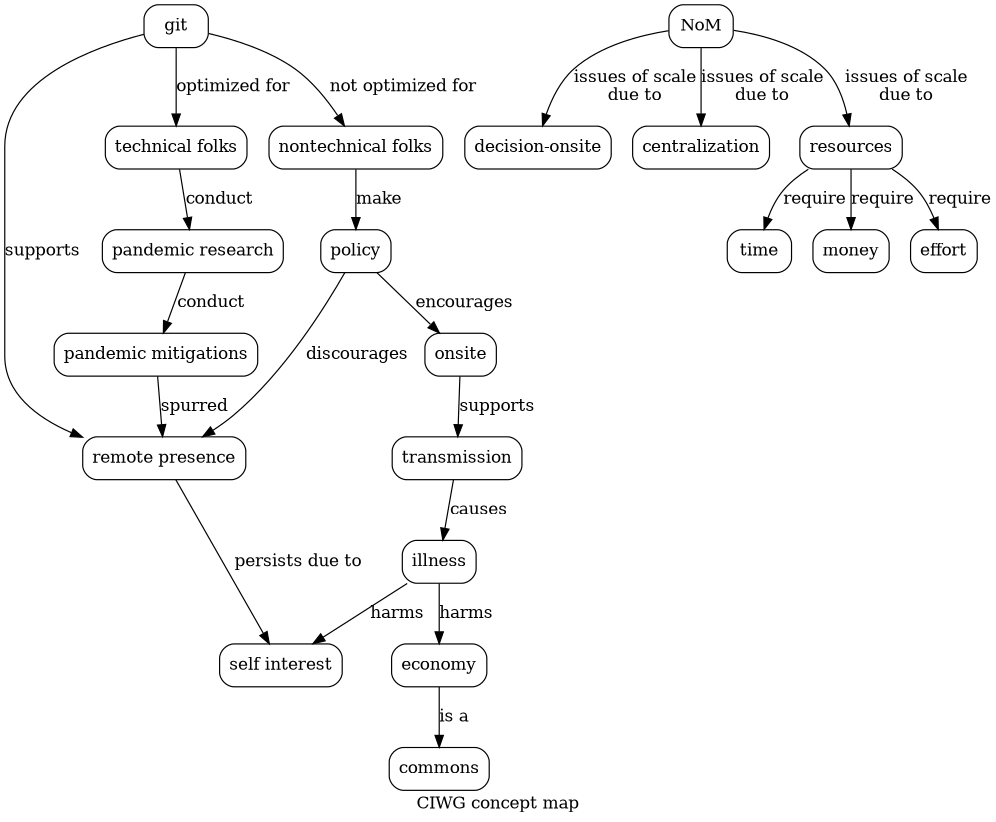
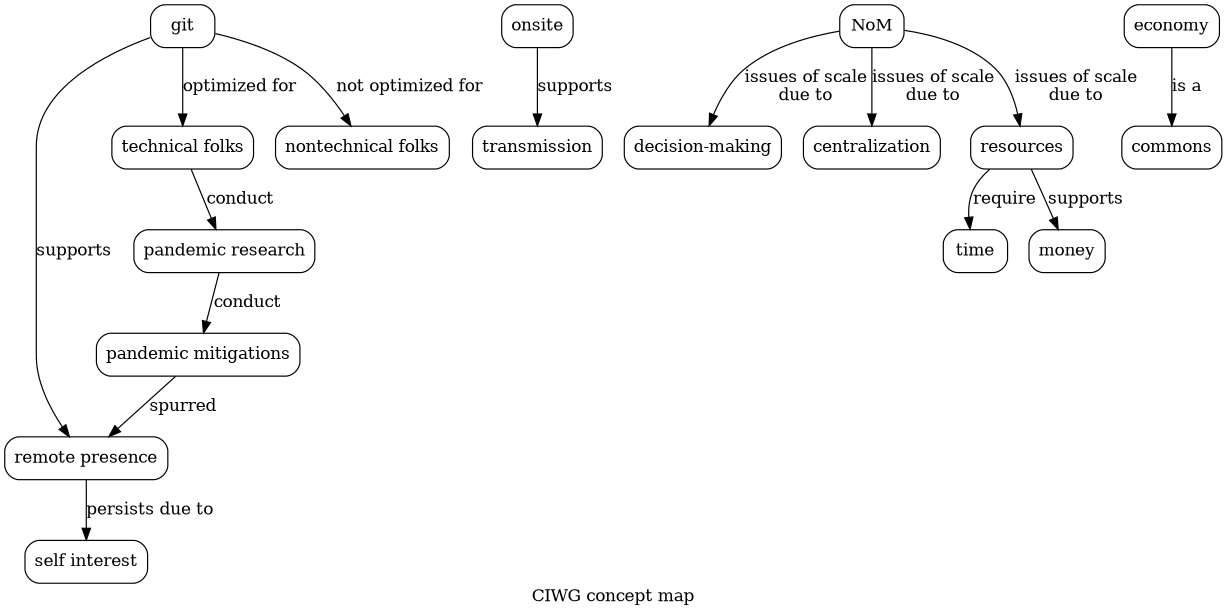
(538, 148) -> (703, 148)
(883, 199) -> (1086, 199)
(356, 251) -> none
(944, 251) -> none
(439, 562) -> none
